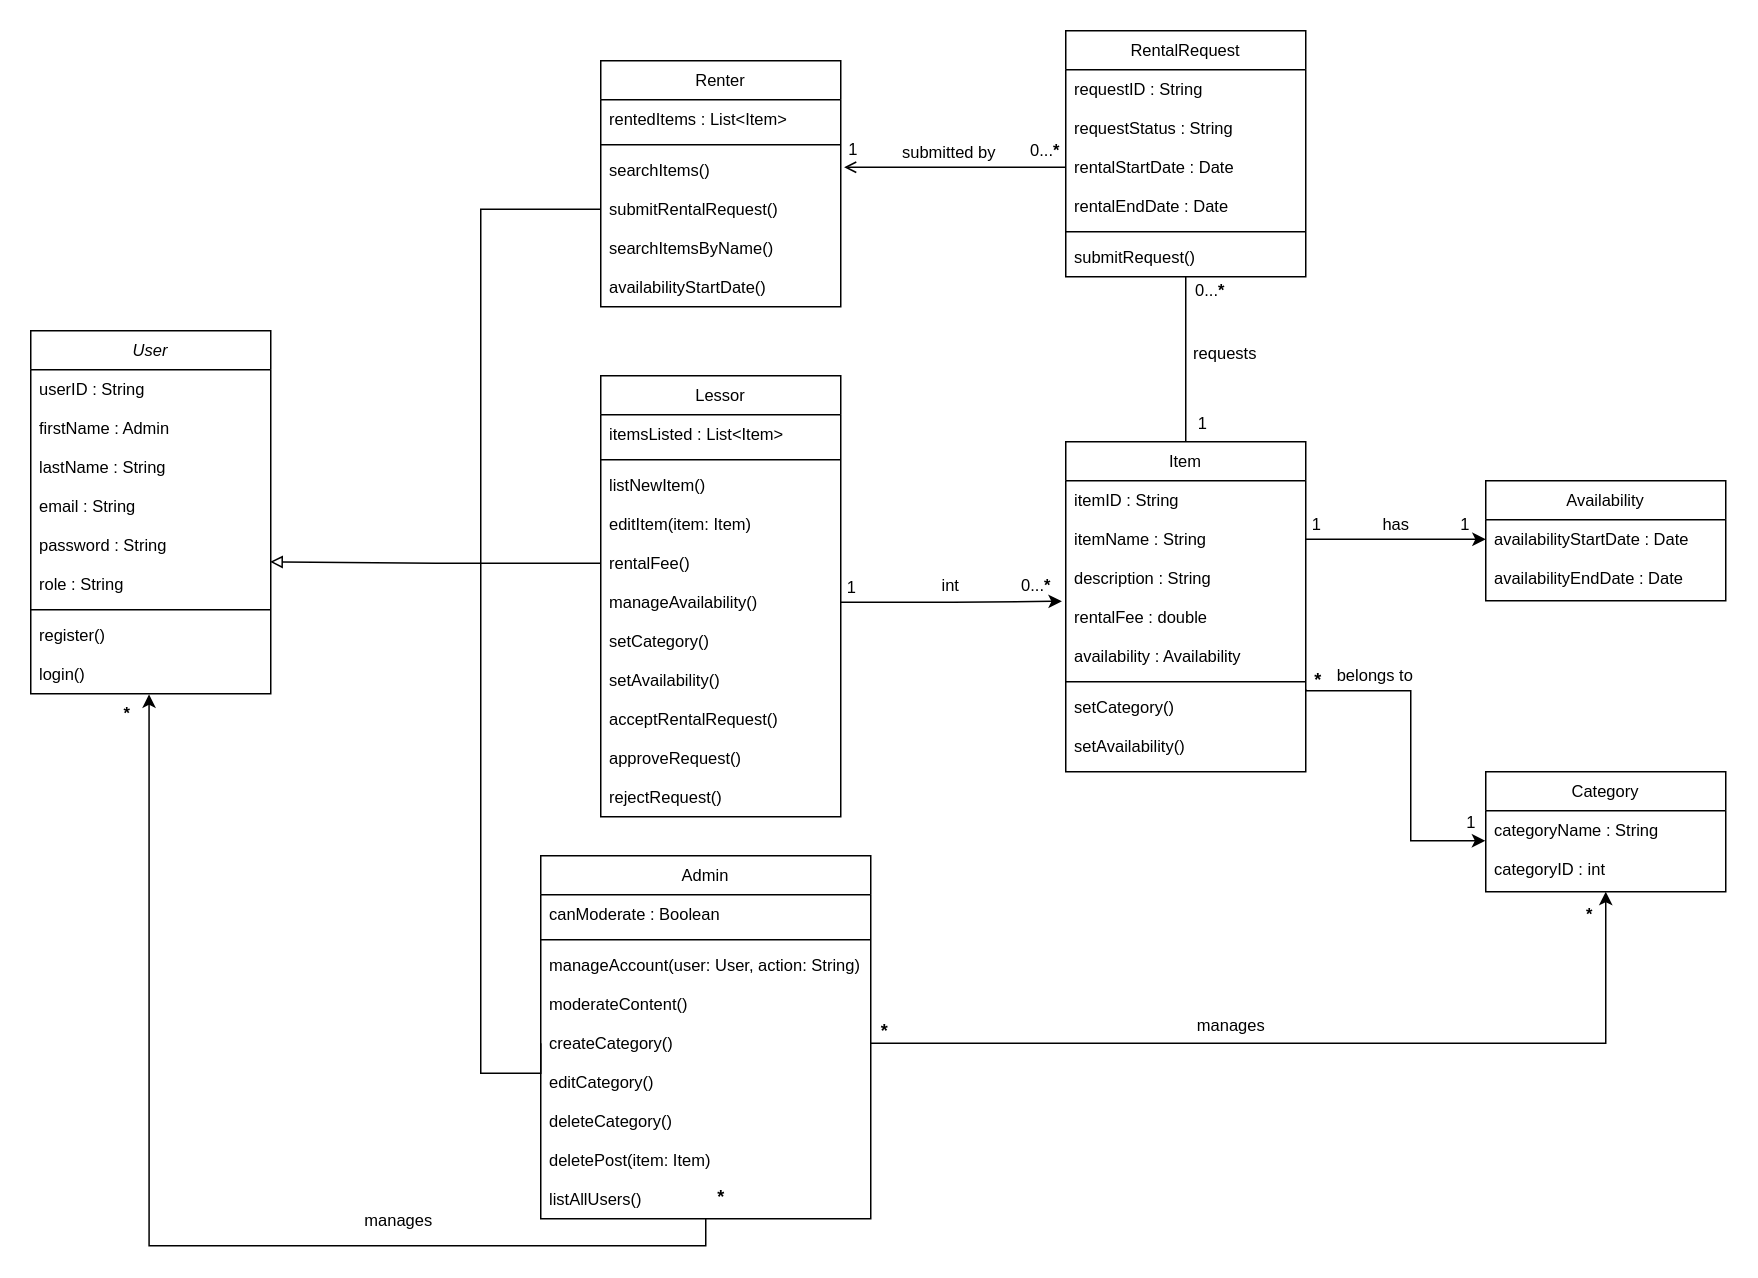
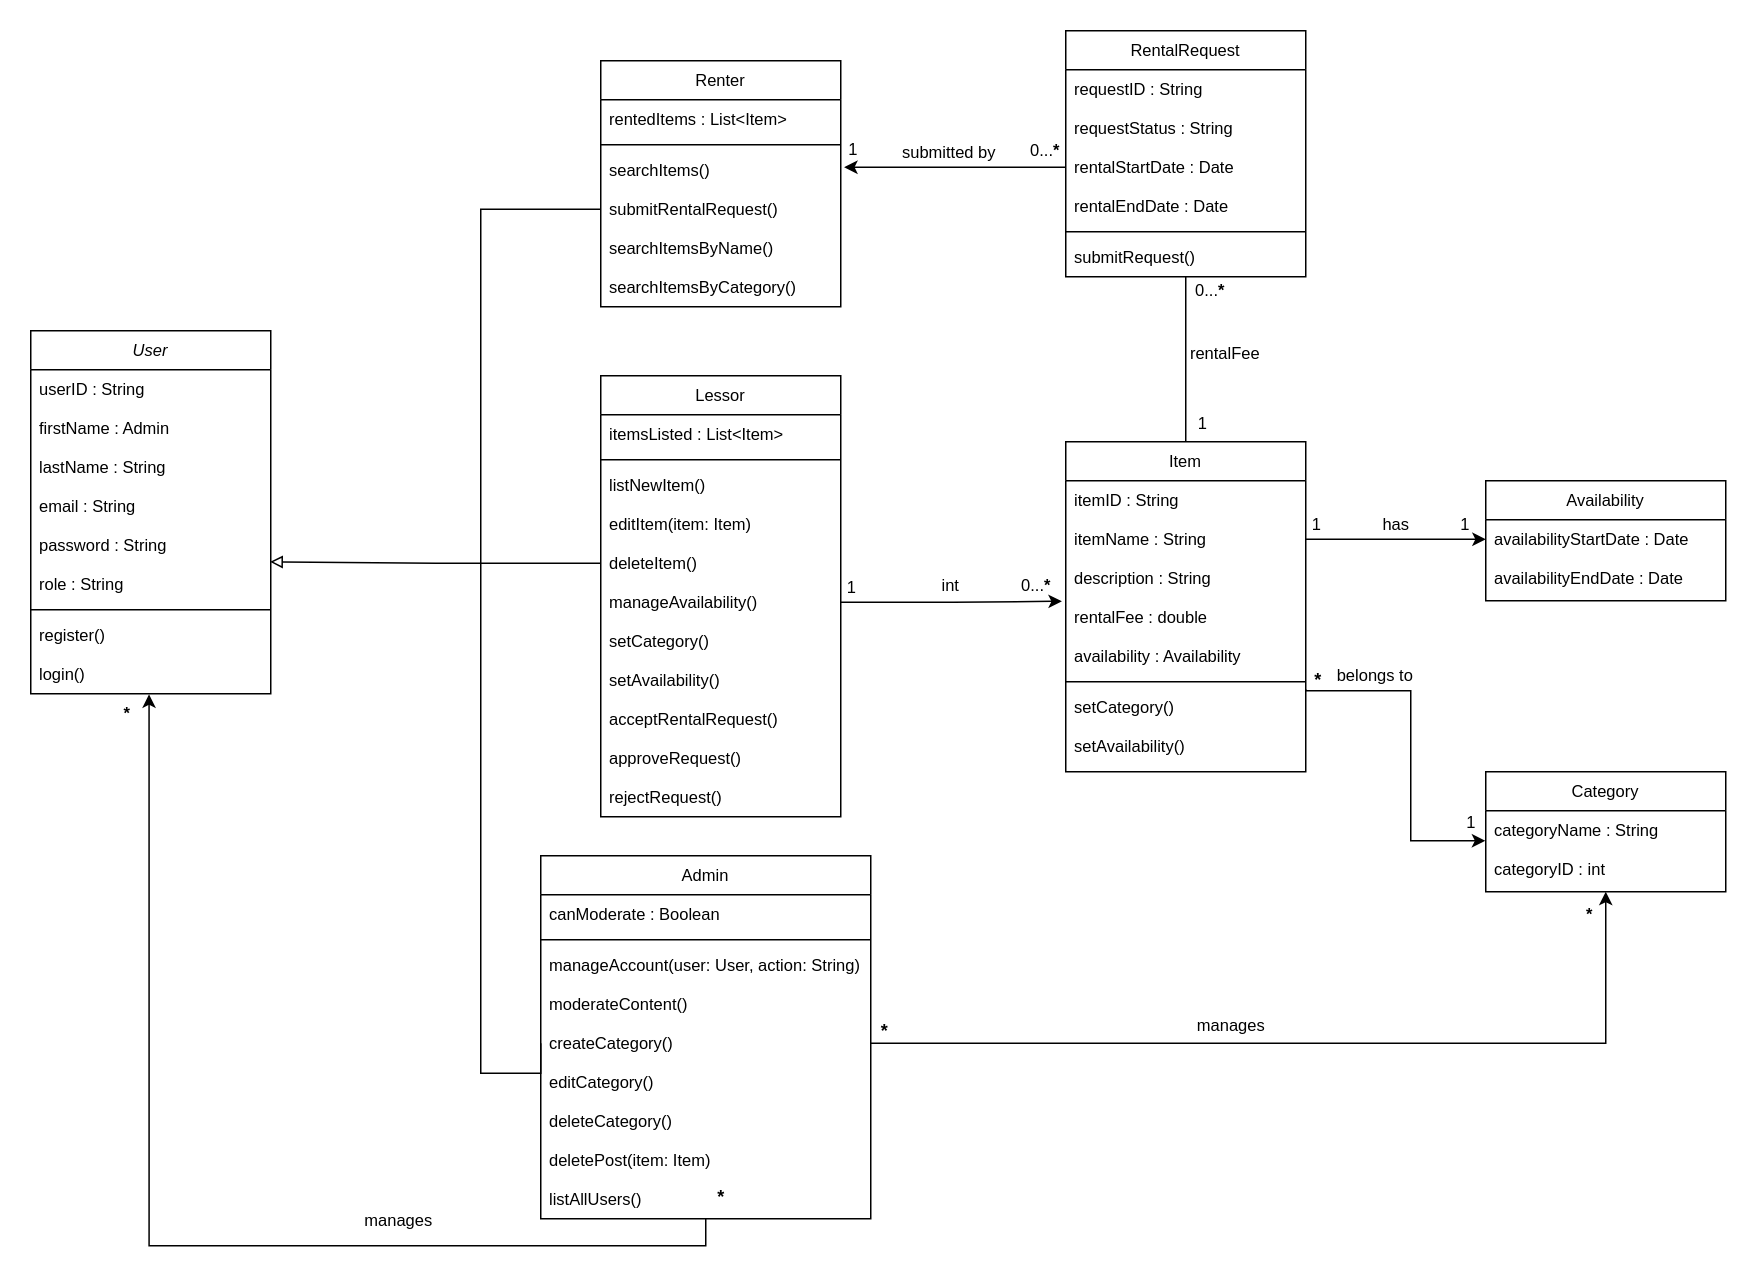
(853, 167) -> (856, 167)
(705, 287) -> (715, 287)
(1226, 353) -> (1226, 353)
(658, 563) -> (662, 563)
